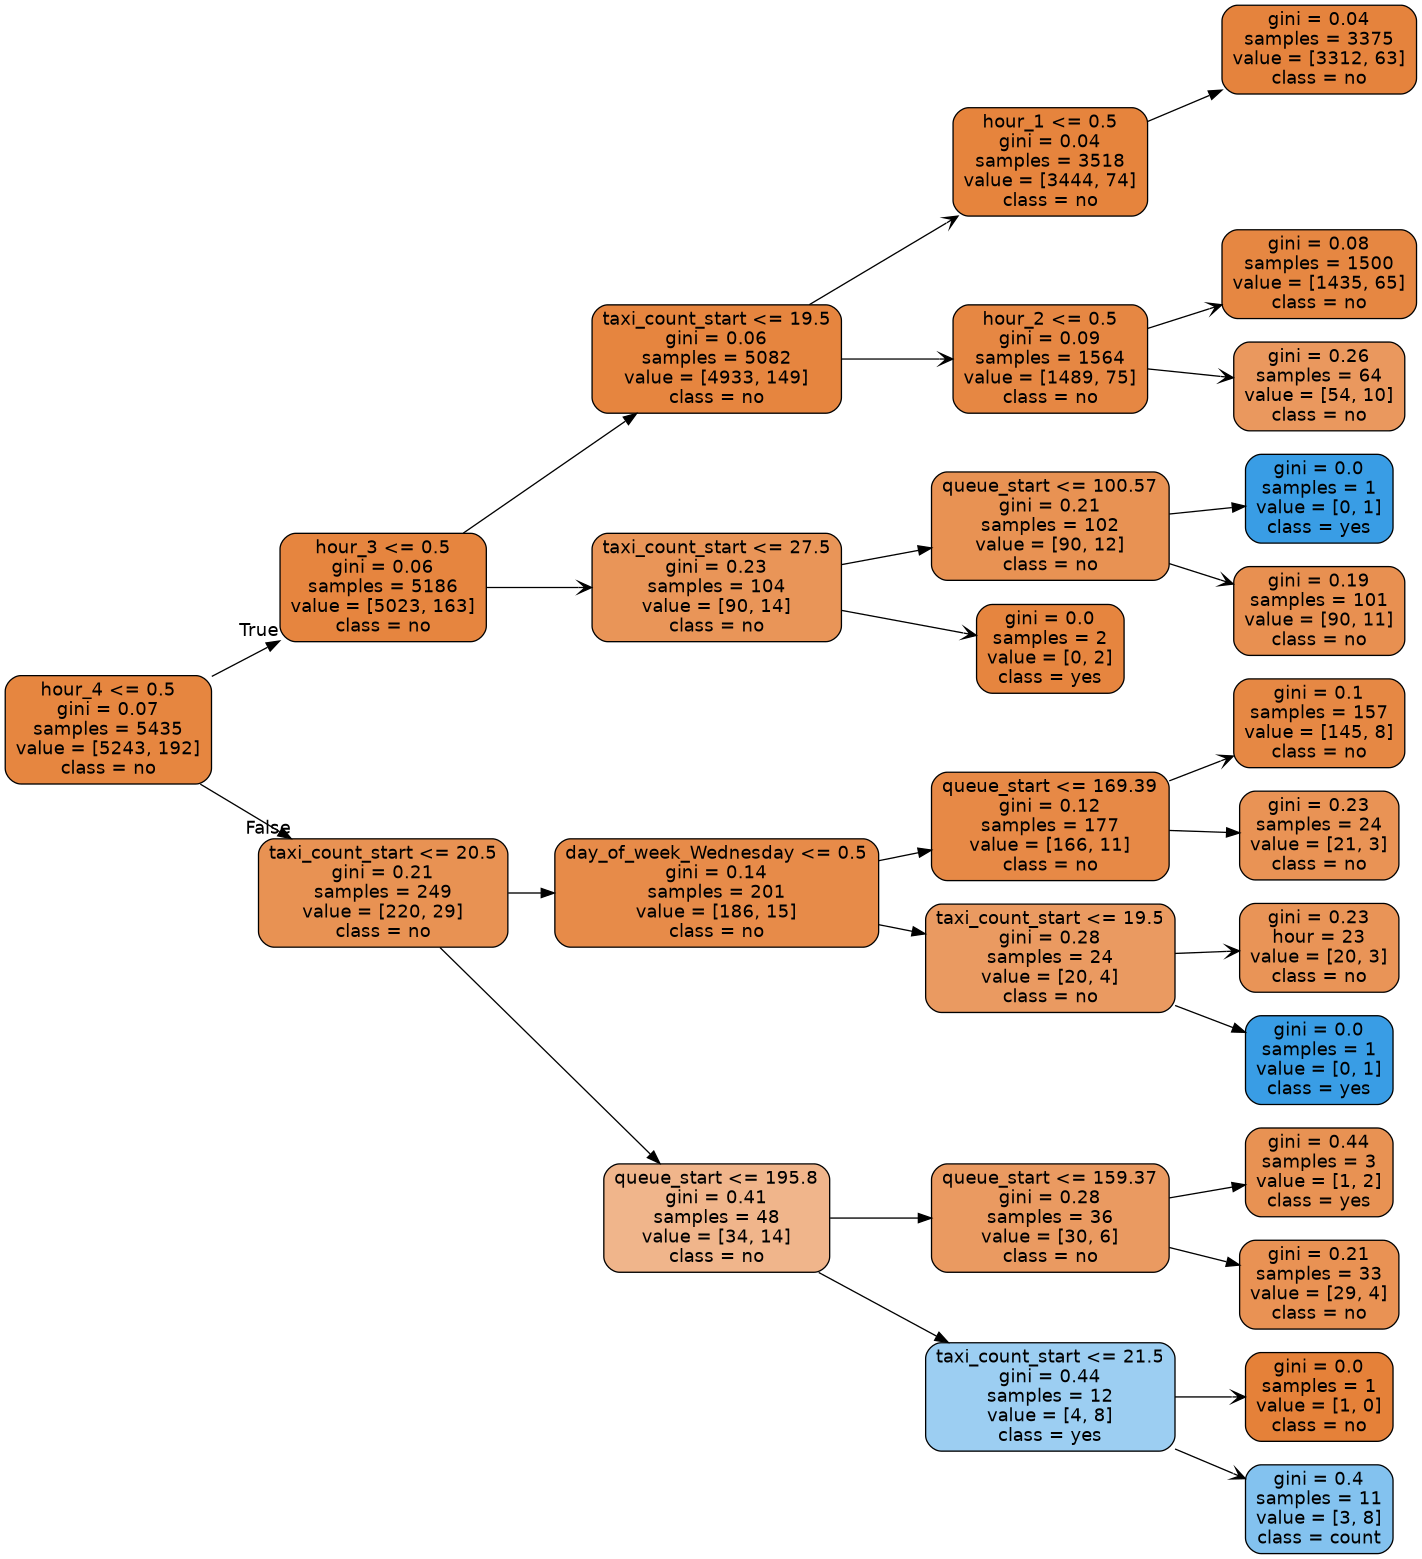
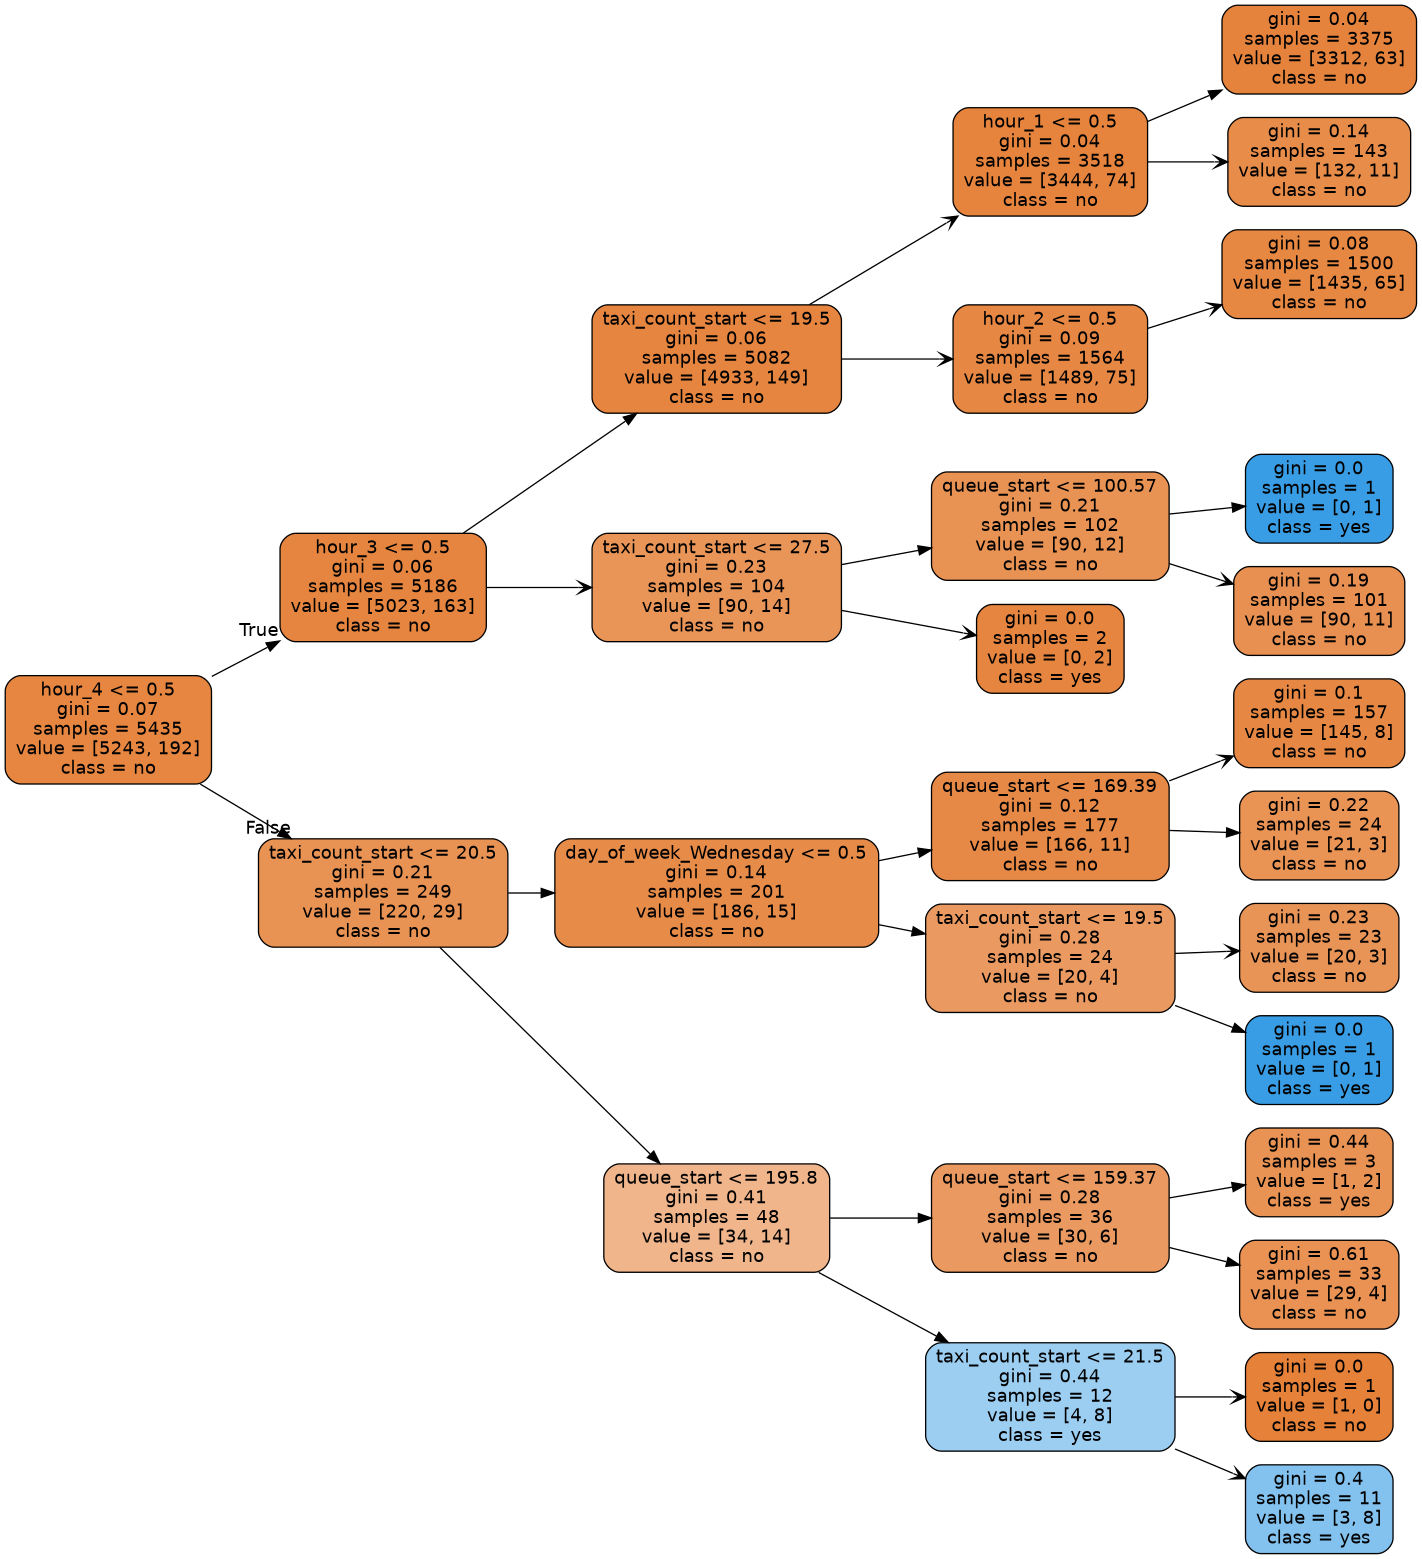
none -> (1319, 162)
(1319, 386) -> none
(1319, 836) -> (1319, 836)
(1319, 948) -> (1319, 948)
(1319, 1285) -> (1319, 1285)
(1319, 1509) -> (1319, 1509)
